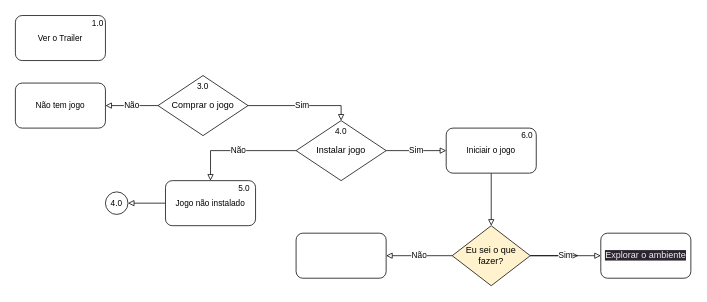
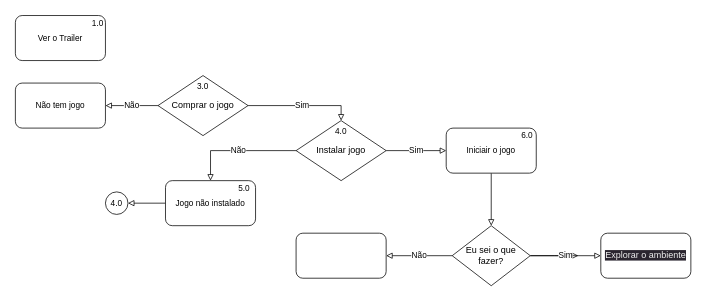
(491, 255) -> (491, 255)
